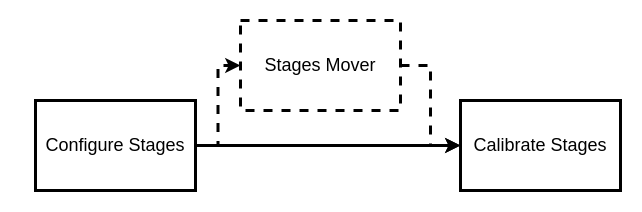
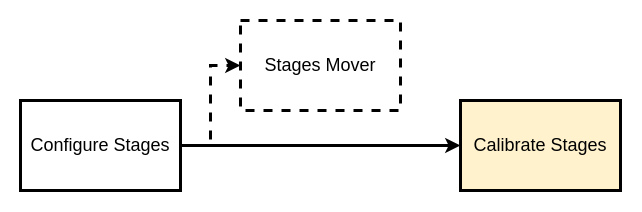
(431, 89) -> none
(116, 146) -> (101, 146)
(541, 146) -> (541, 146)
